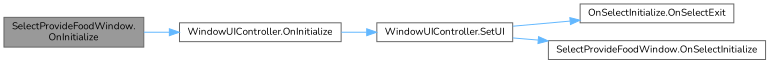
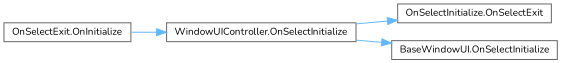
(74, 32) -> none
(260, 32) -> (67, 32)
(445, 32) -> (261, 32)
(657, 50) -> (475, 50)
